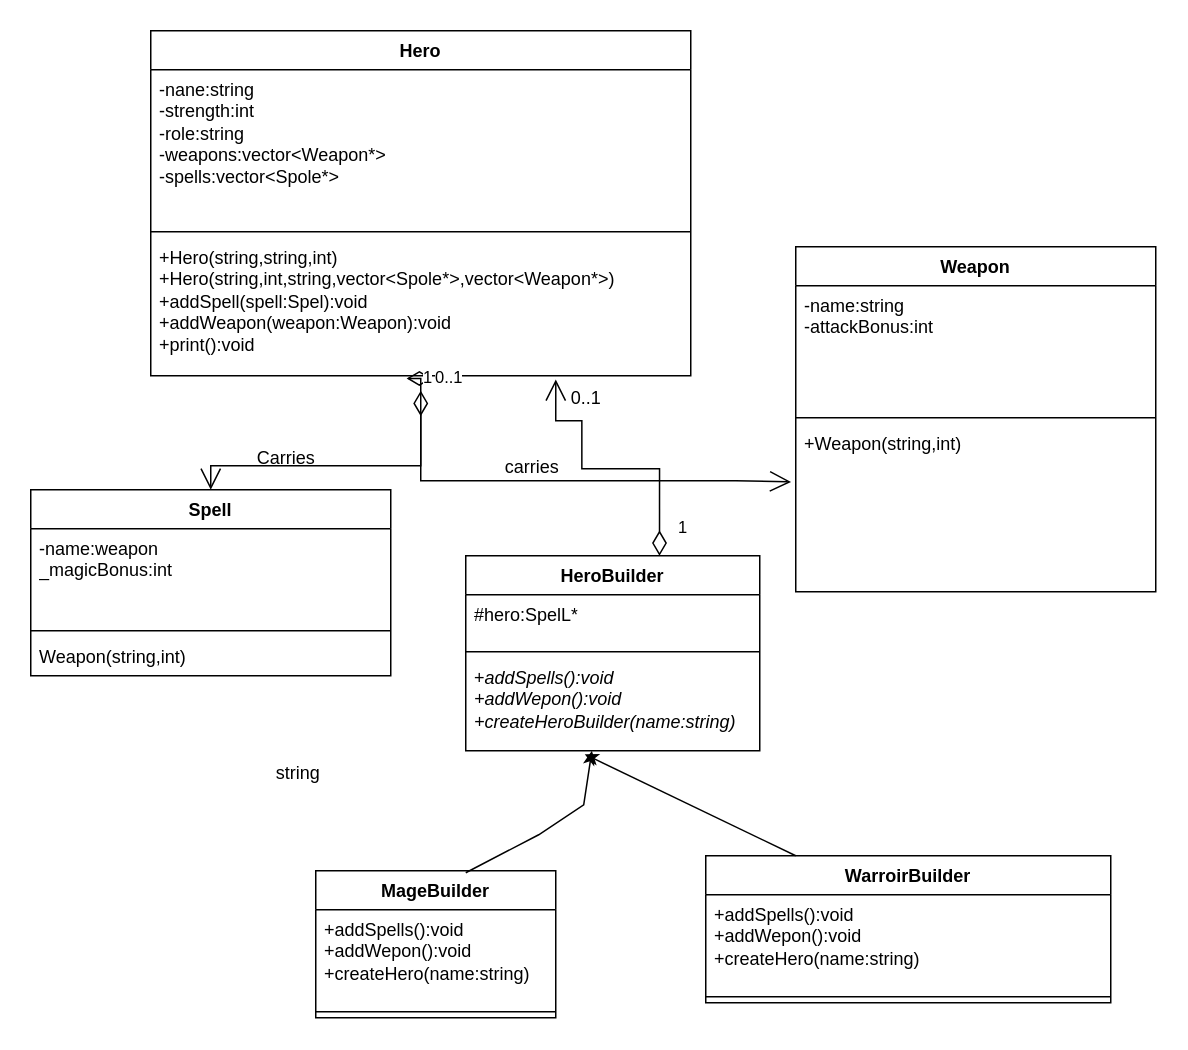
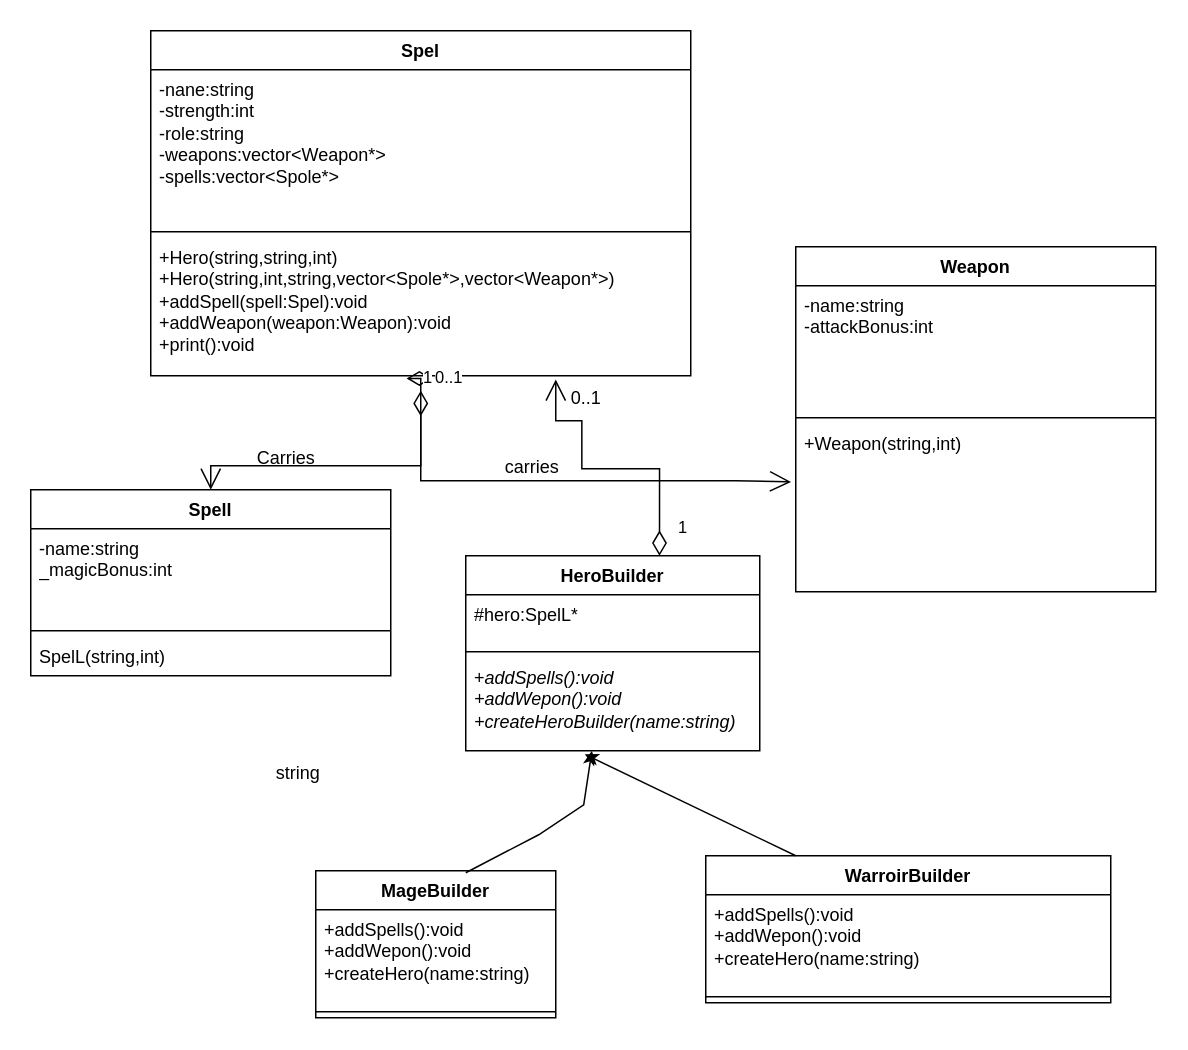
(421, 52) -> (421, 52)
(108, 561) -> (108, 561)
(123, 658) -> (116, 658)
